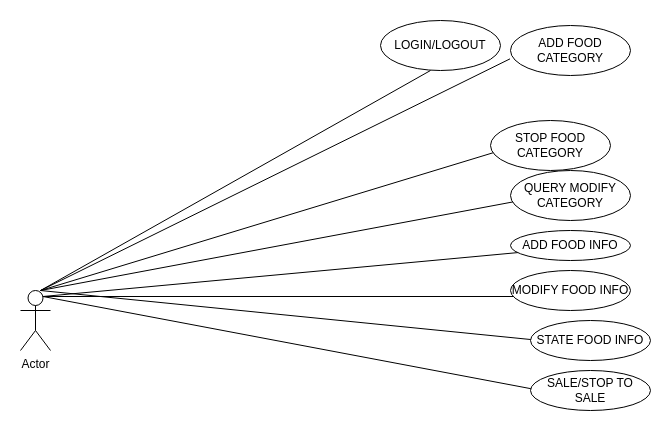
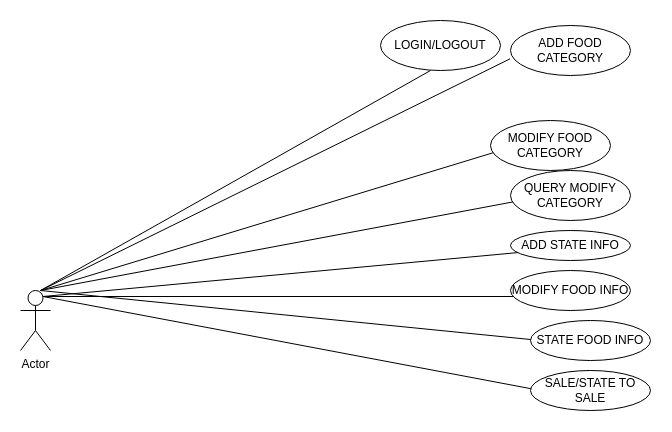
(551, 146) -> (551, 146)
(571, 246) -> (571, 246)
(591, 391) -> (591, 391)
